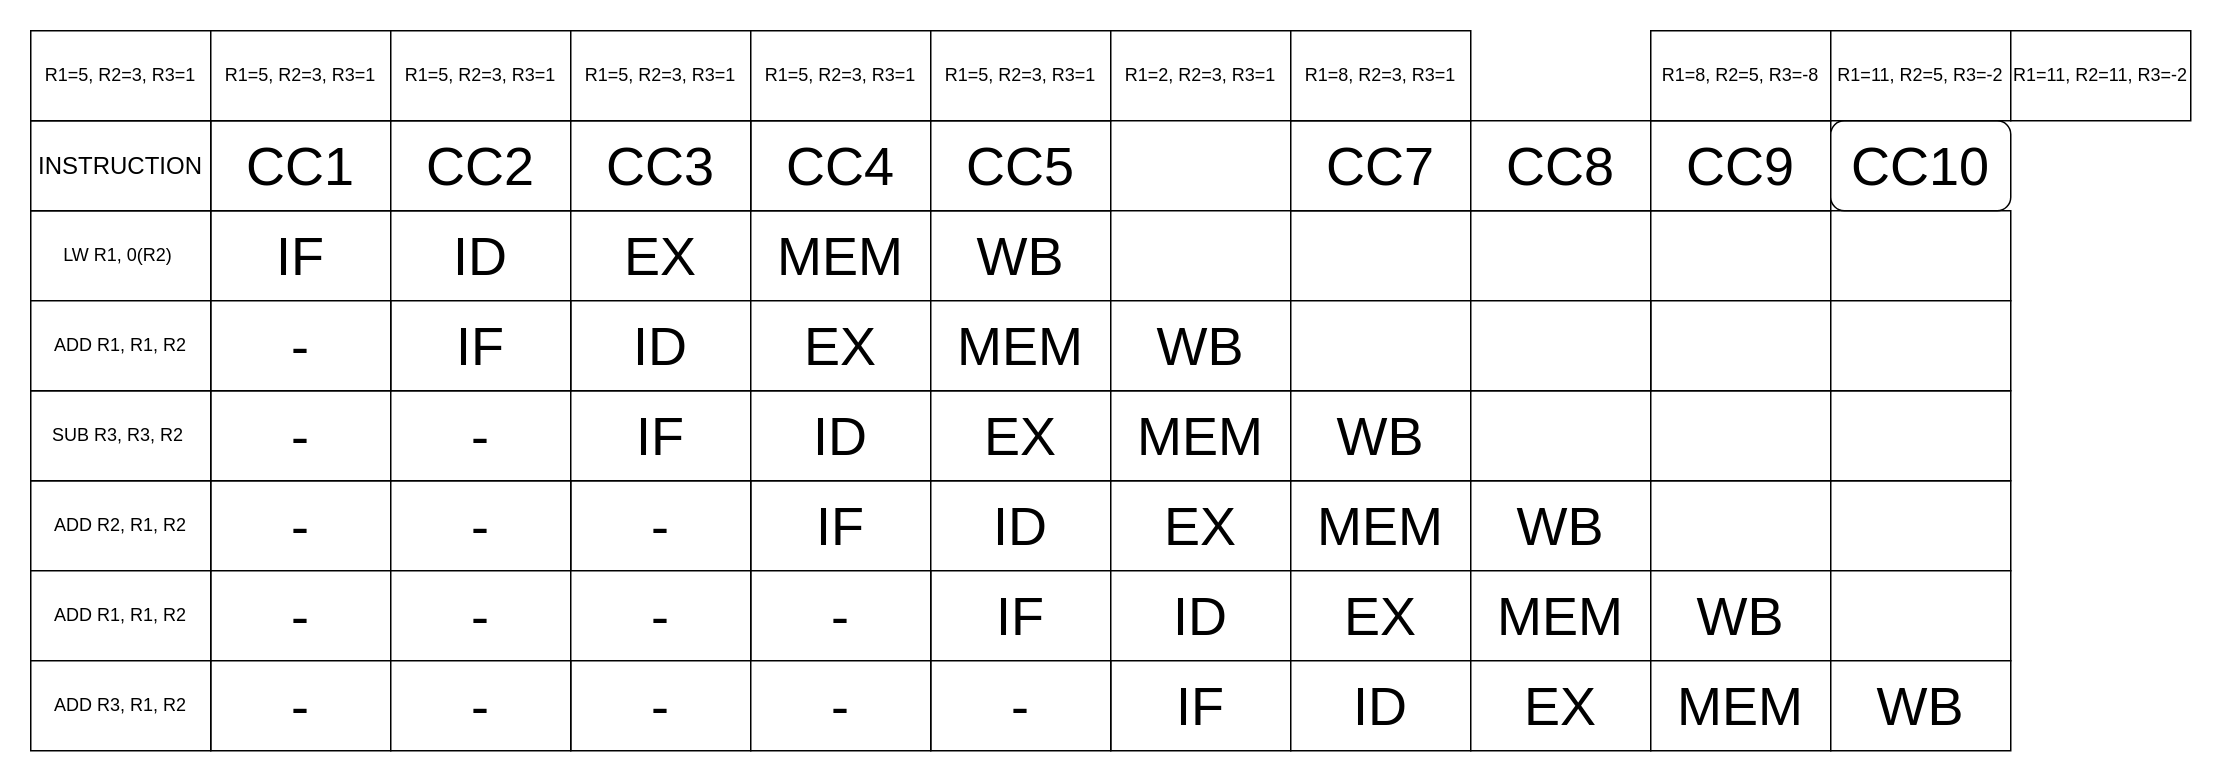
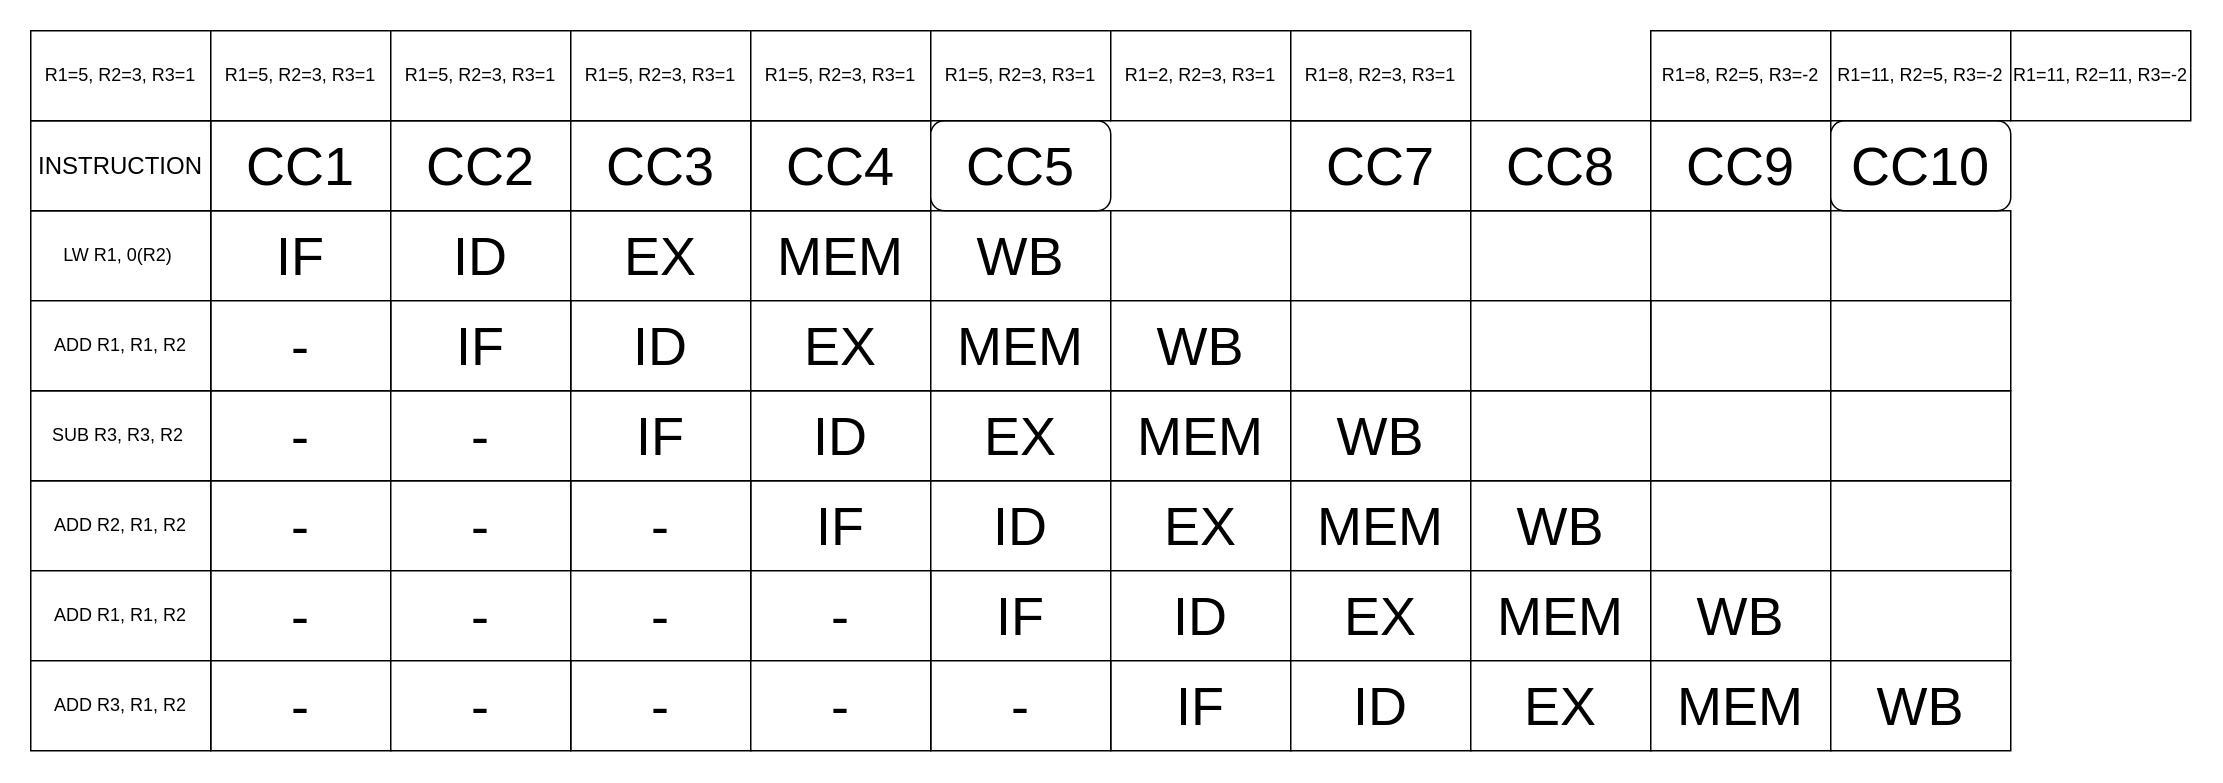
(1741, 76) -> (1741, 76)
(1021, 166) -> (1021, 166)
